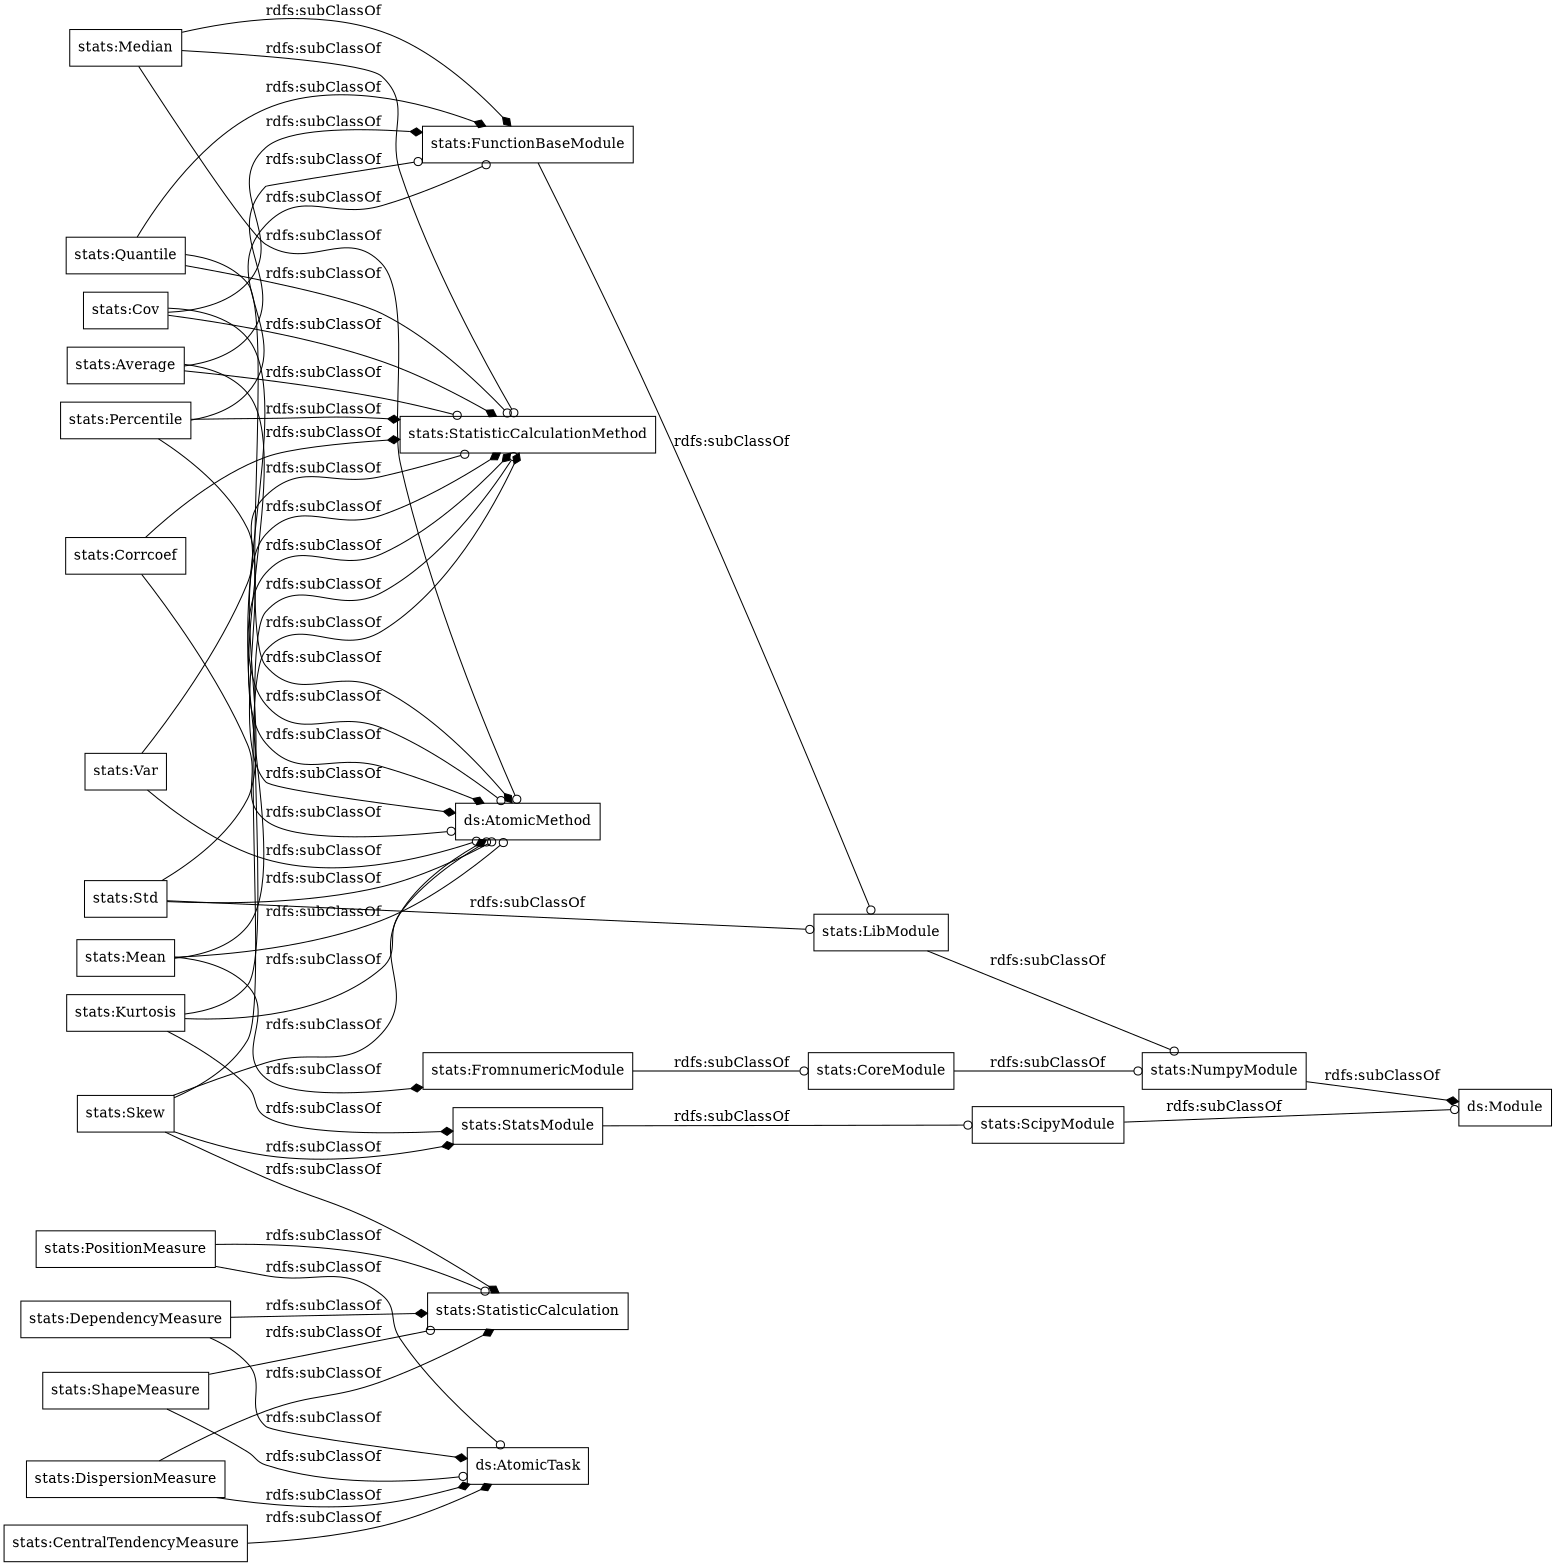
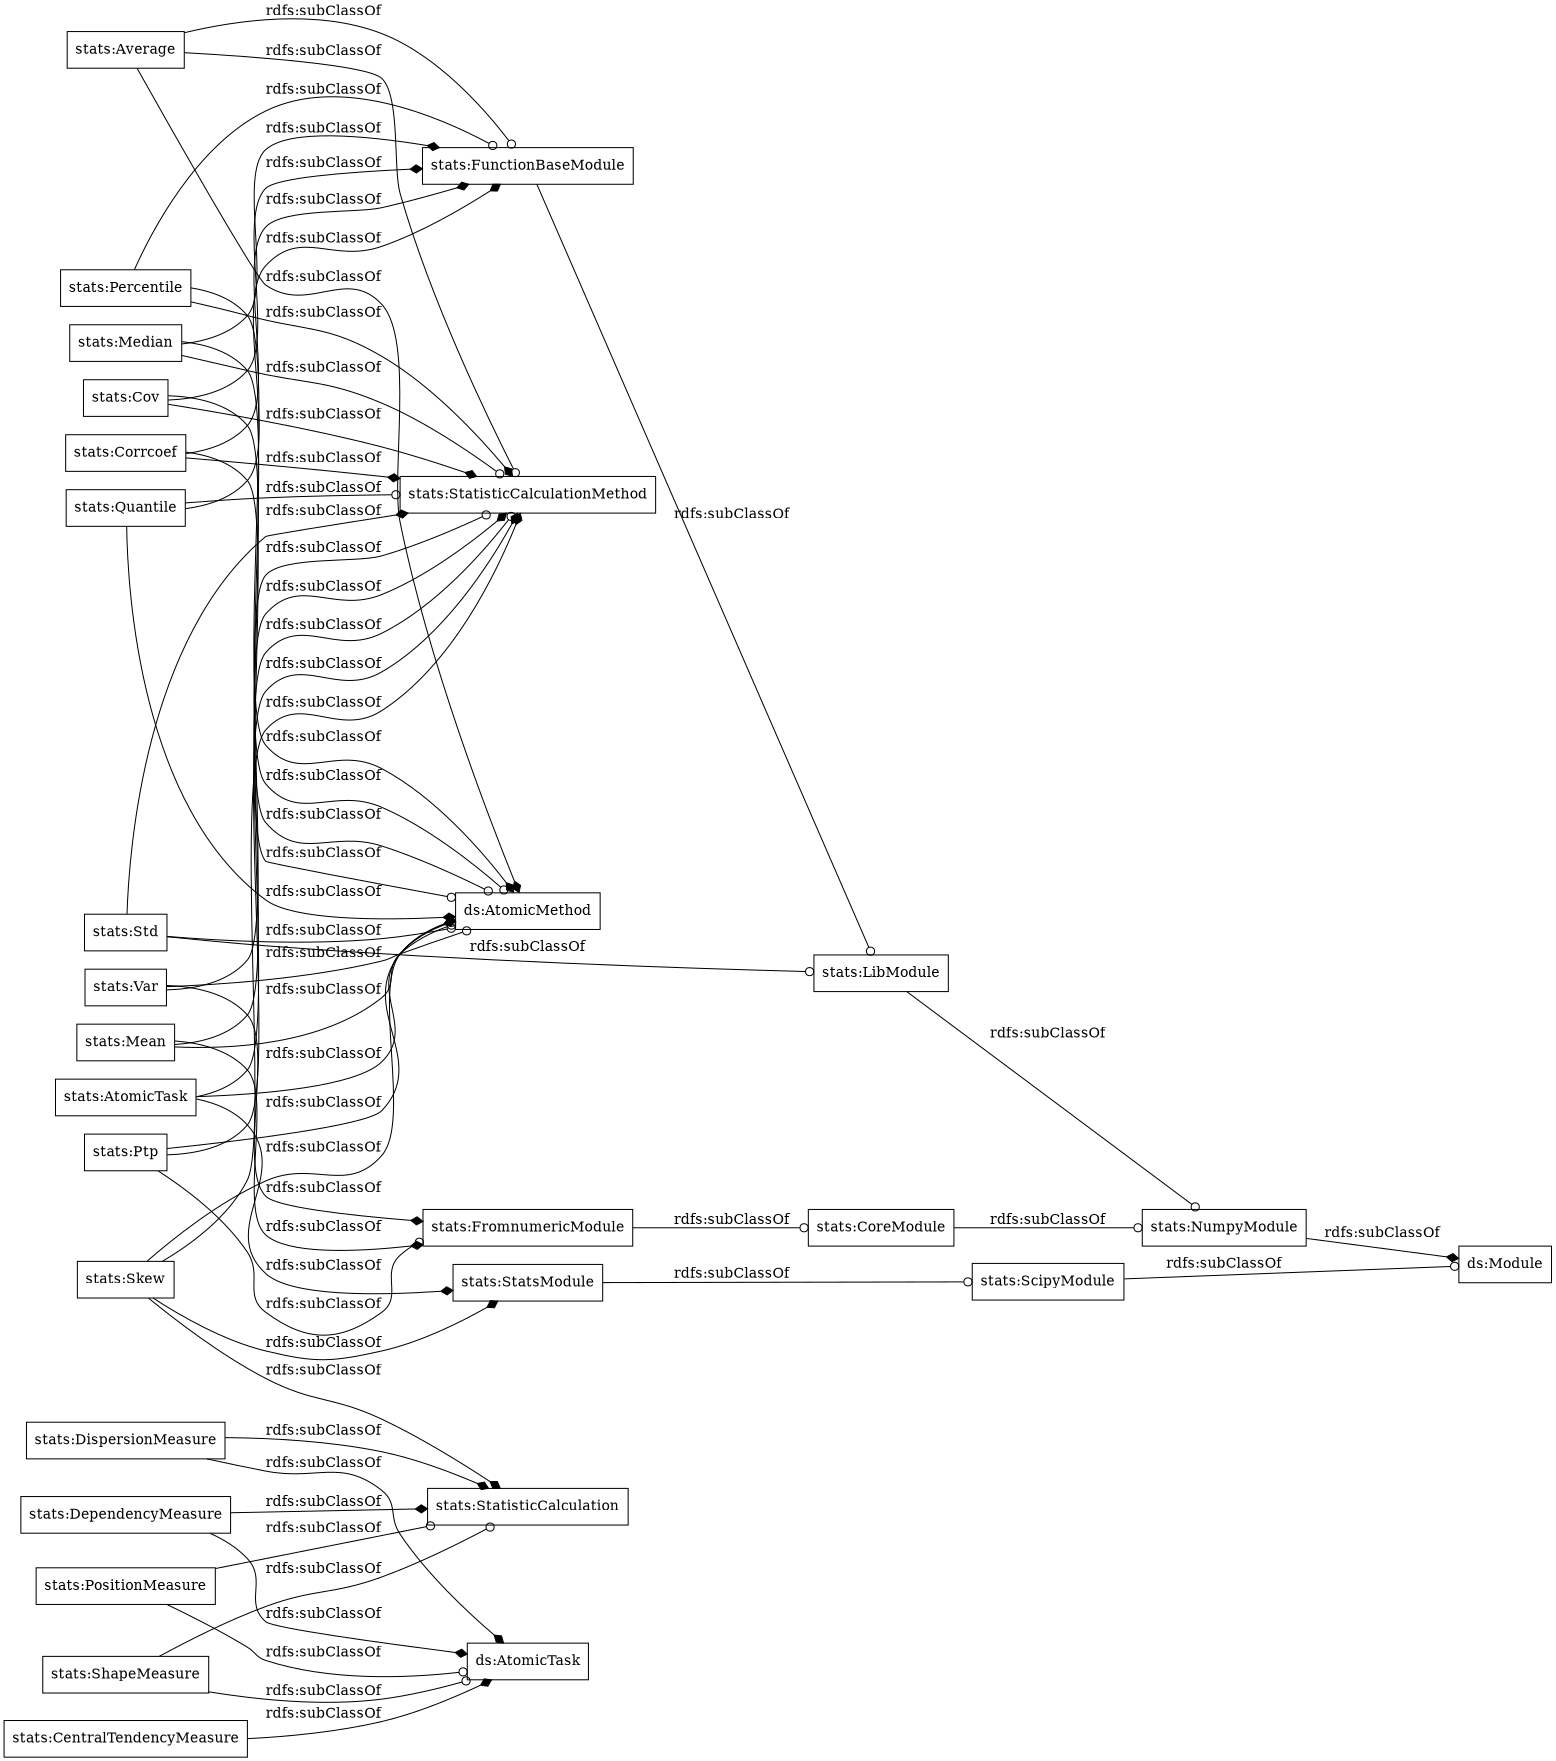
none -> (265, 229)
(126, 1013) -> (126, 1097)
none -> (126, 1152)
none -> (266, 1196)
